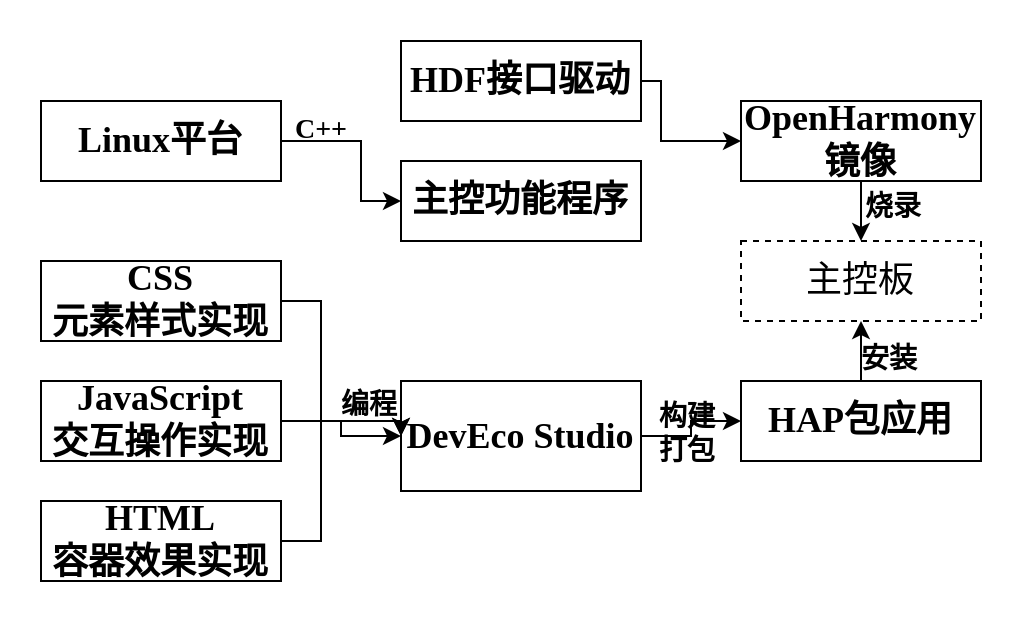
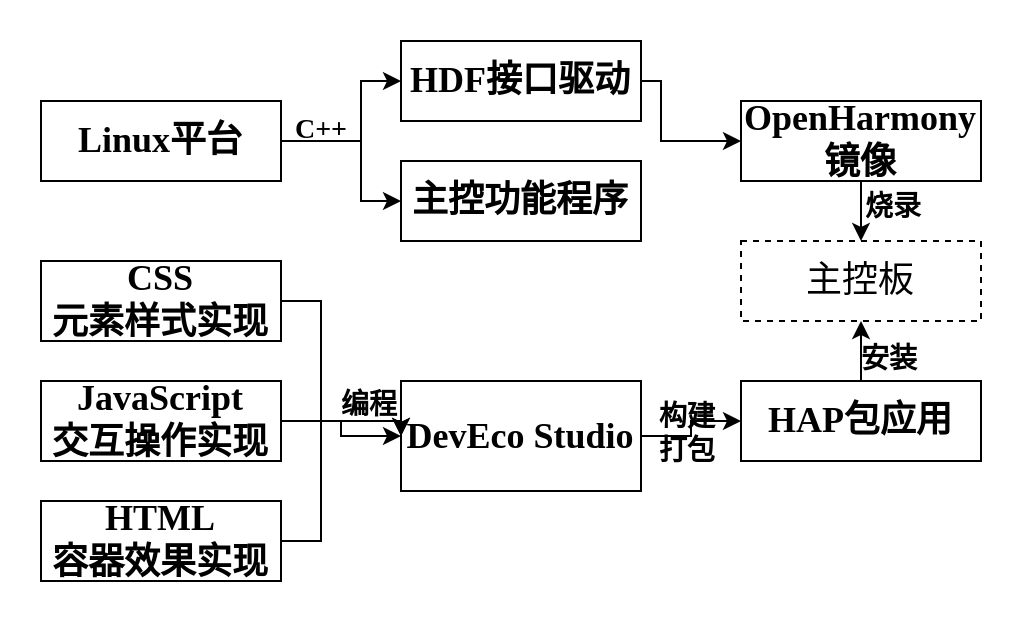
none -> (361, 96)
